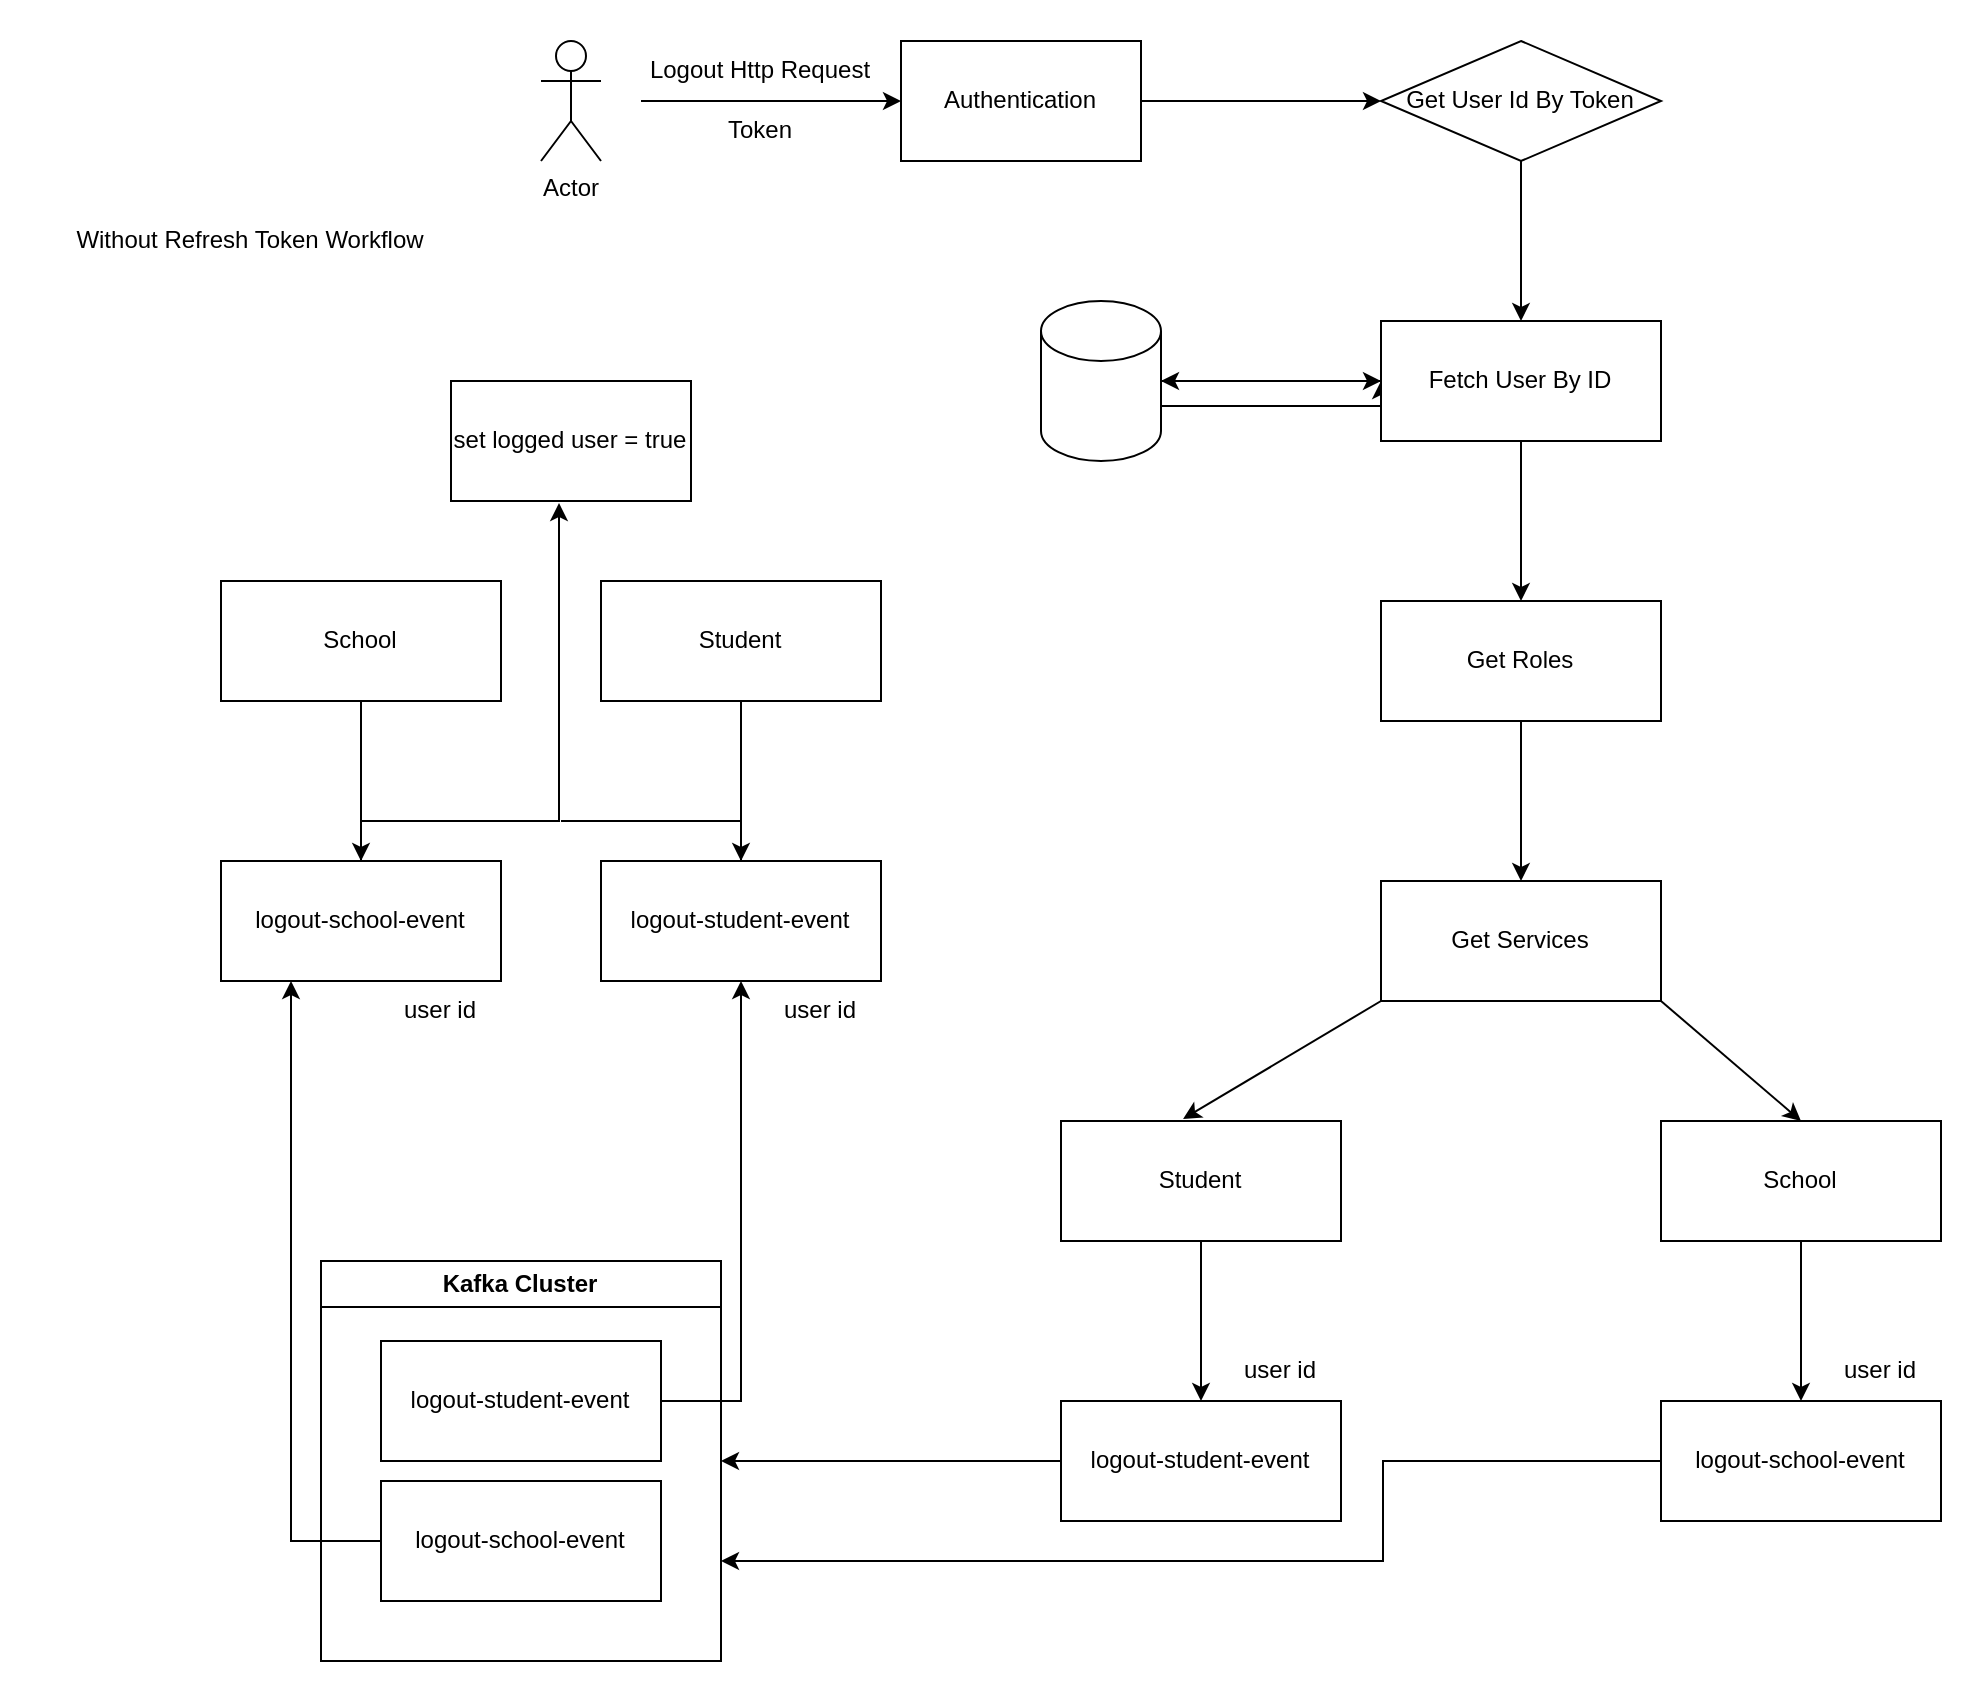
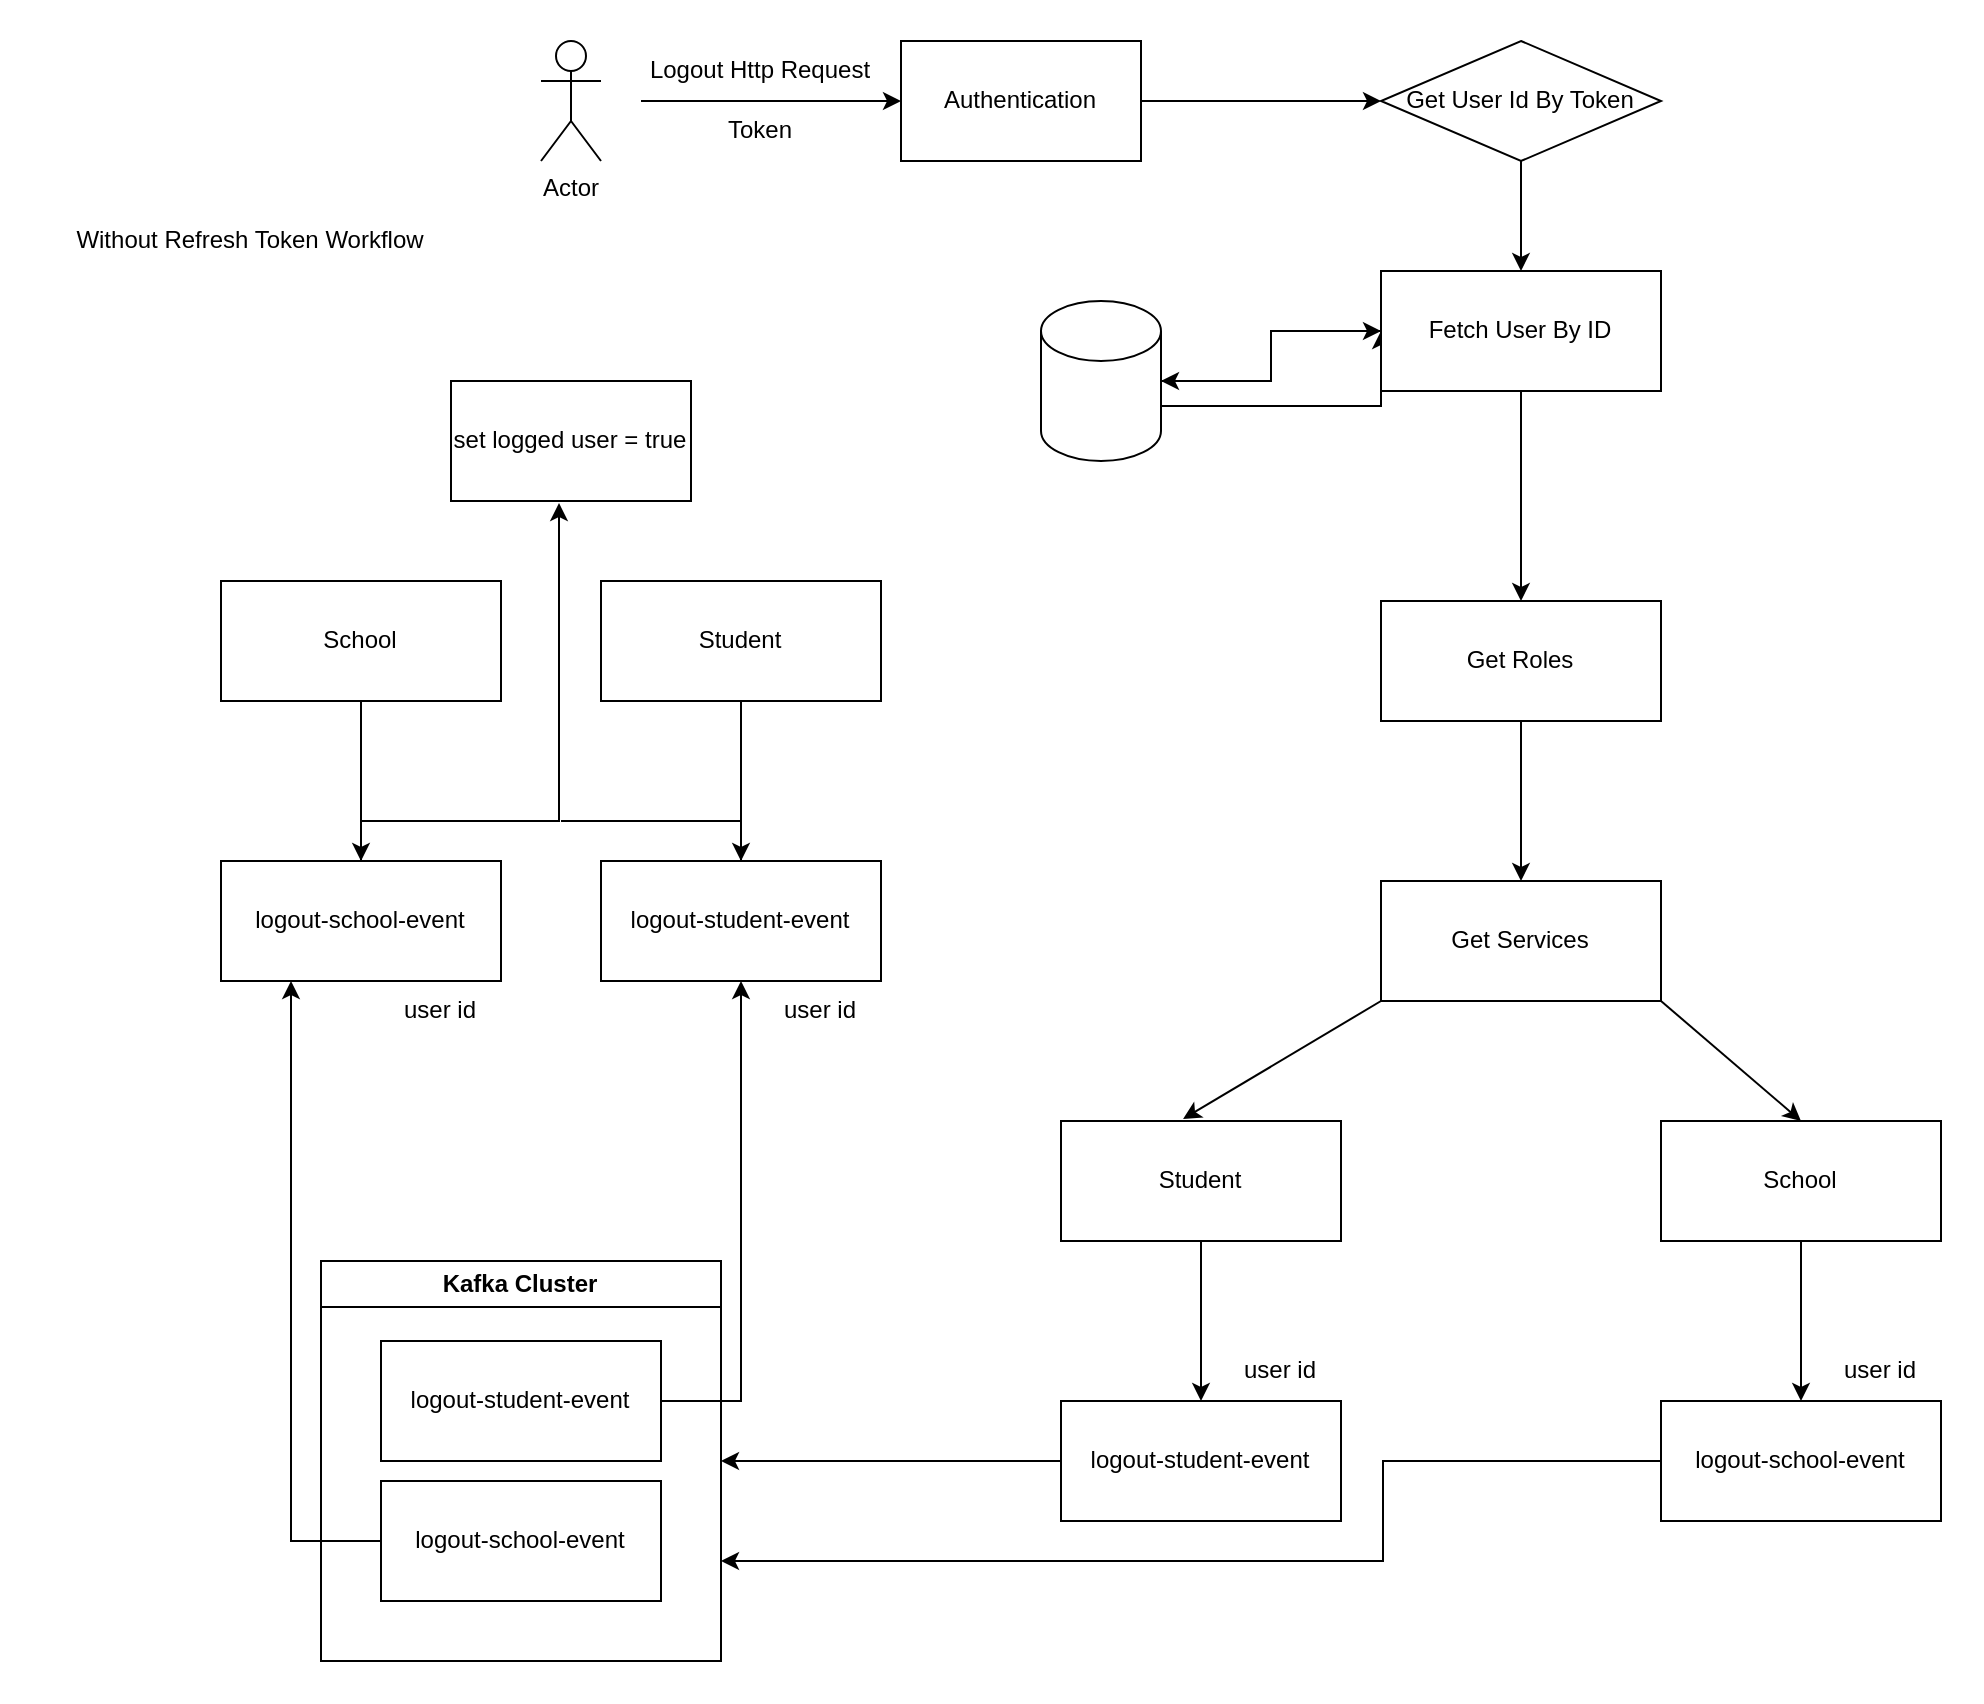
(1521, 381) -> (1521, 331)
